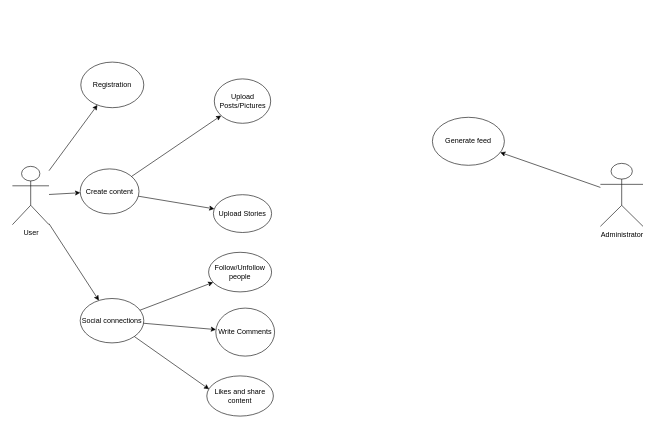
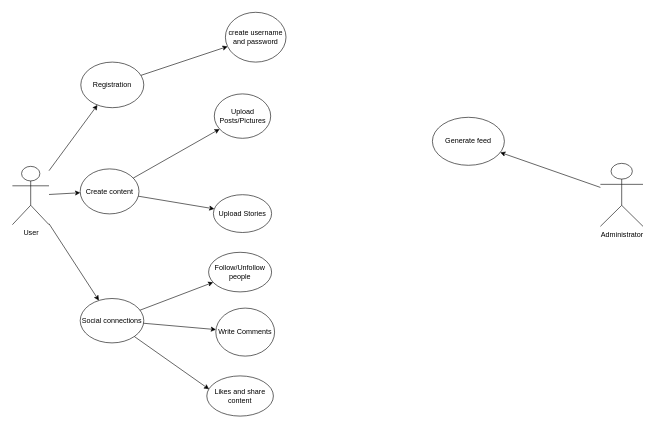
none -> (256, 37)
none -> (182, 62)
(242, 101) -> (242, 116)
